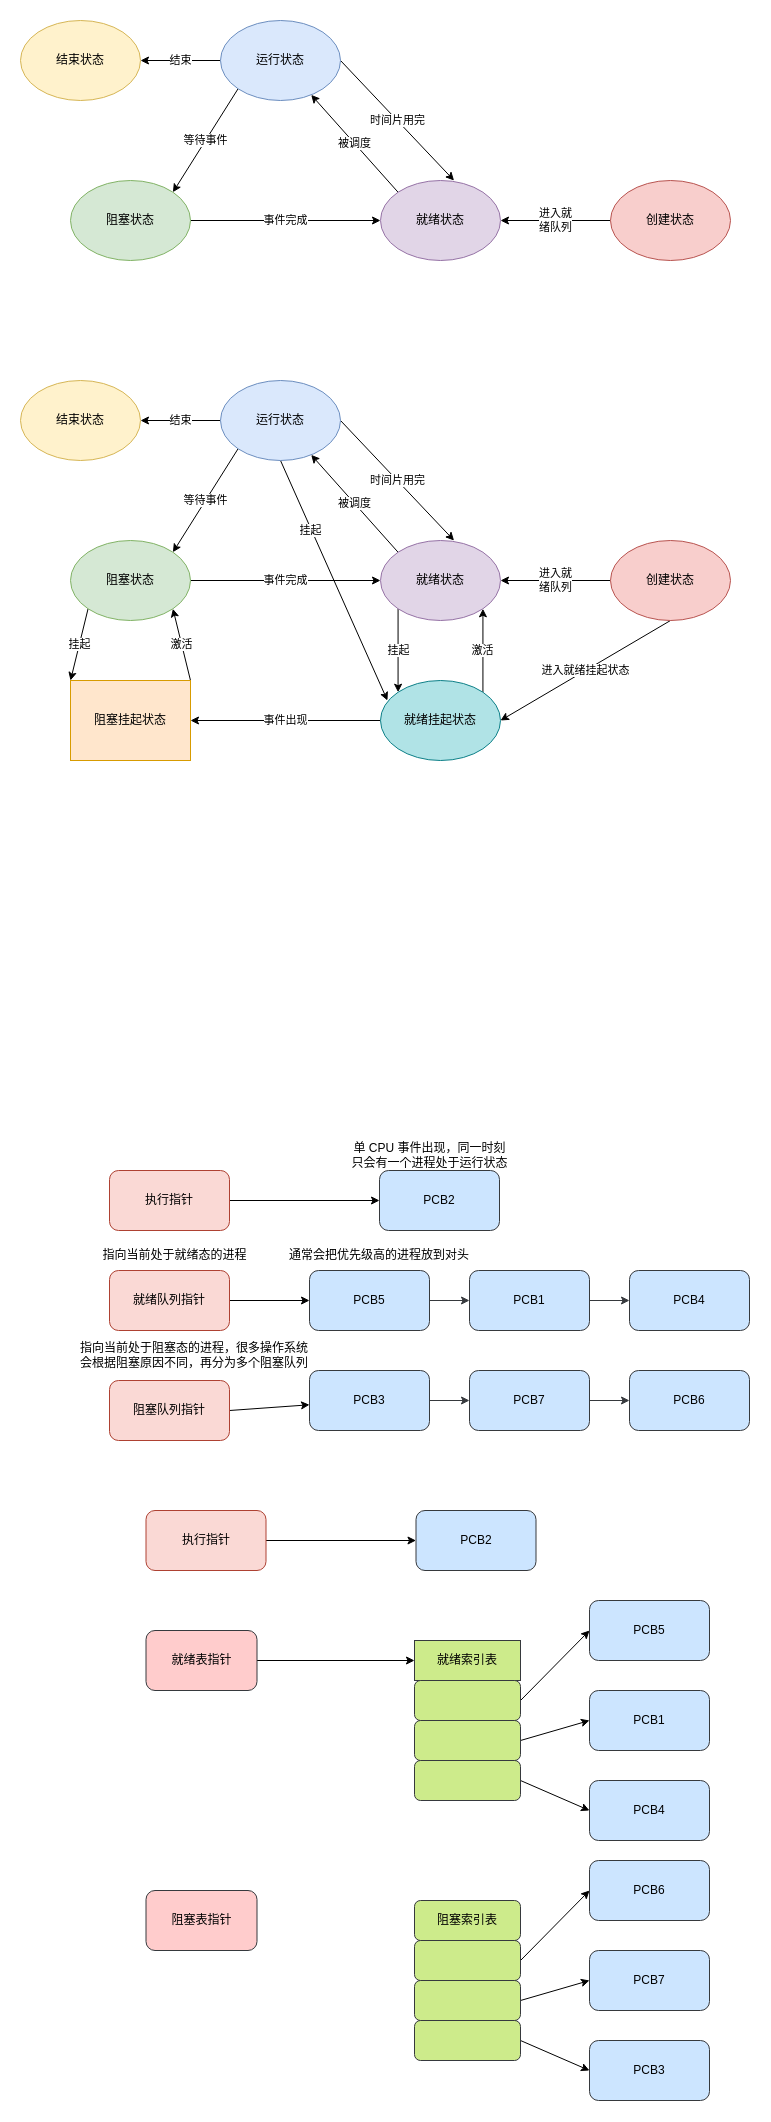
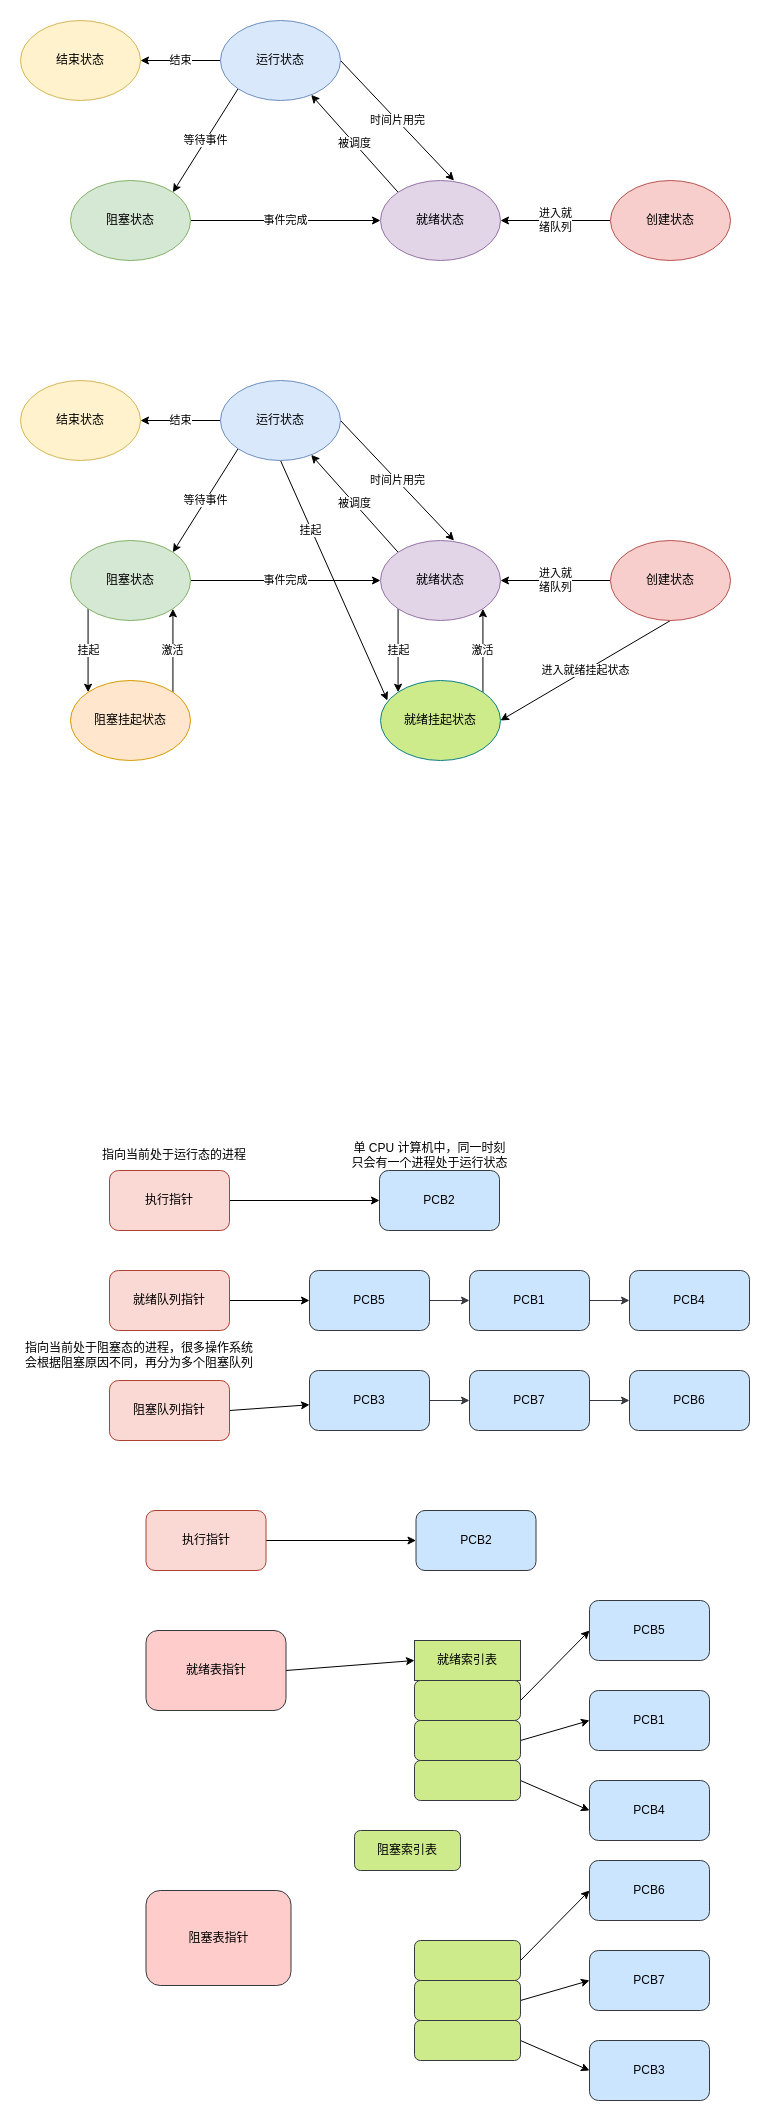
(131, 721) -> (131, 721)
(289, 721) -> none
(441, 721) -> (441, 721)
none -> (175, 1156)
(430, 1156) -> (430, 1156)
(175, 1256) -> none
(380, 1256) -> none
(195, 1356) -> (140, 1356)
(202, 1661) -> (216, 1671)
(202, 1921) -> (219, 1938)
(468, 1921) -> (408, 1851)
